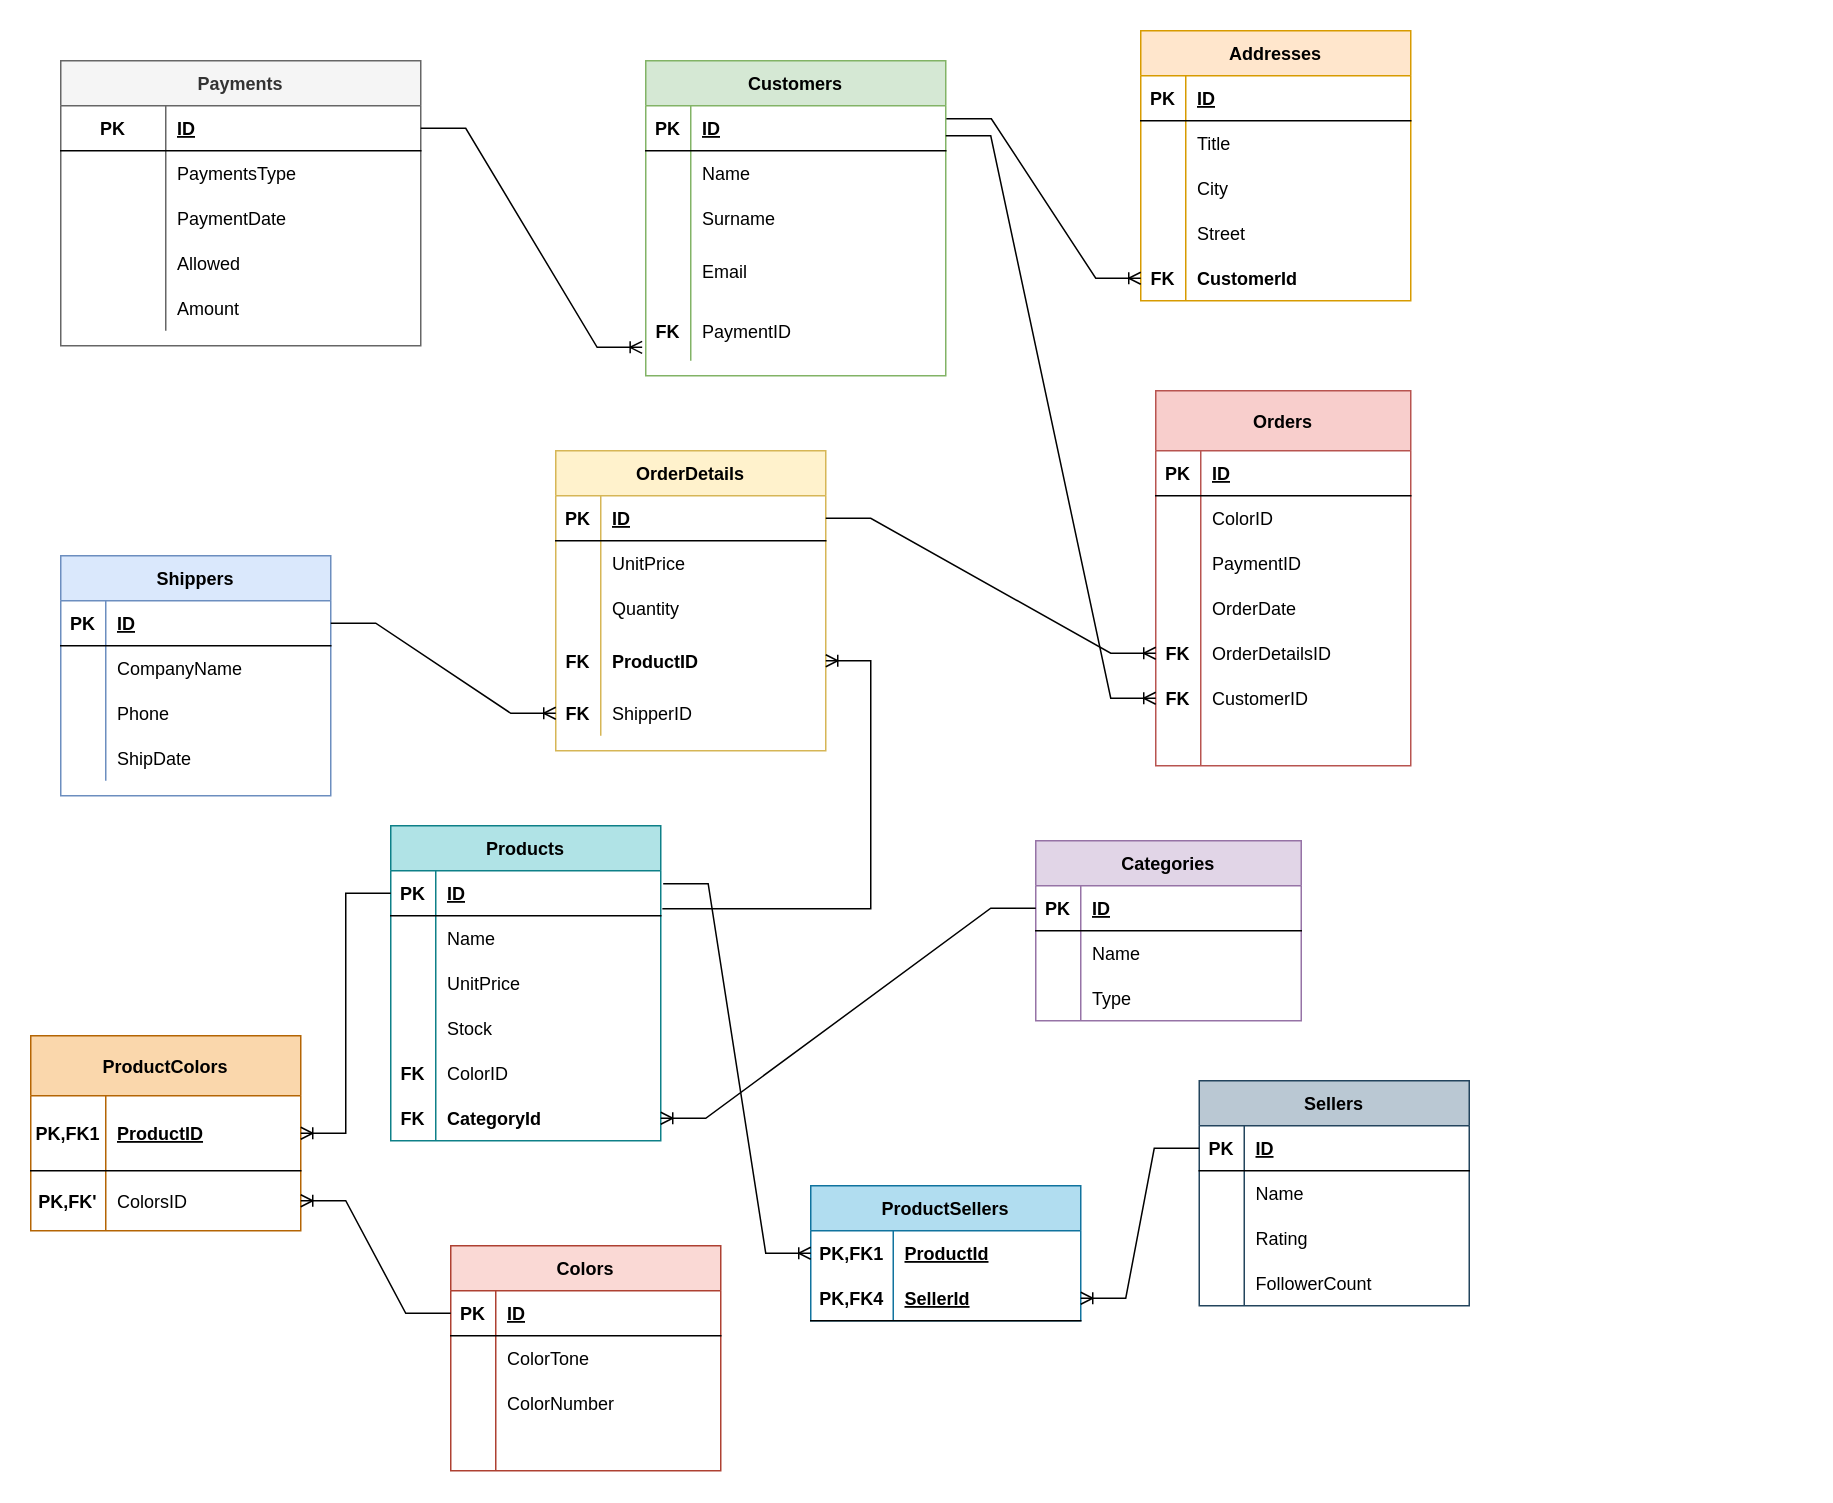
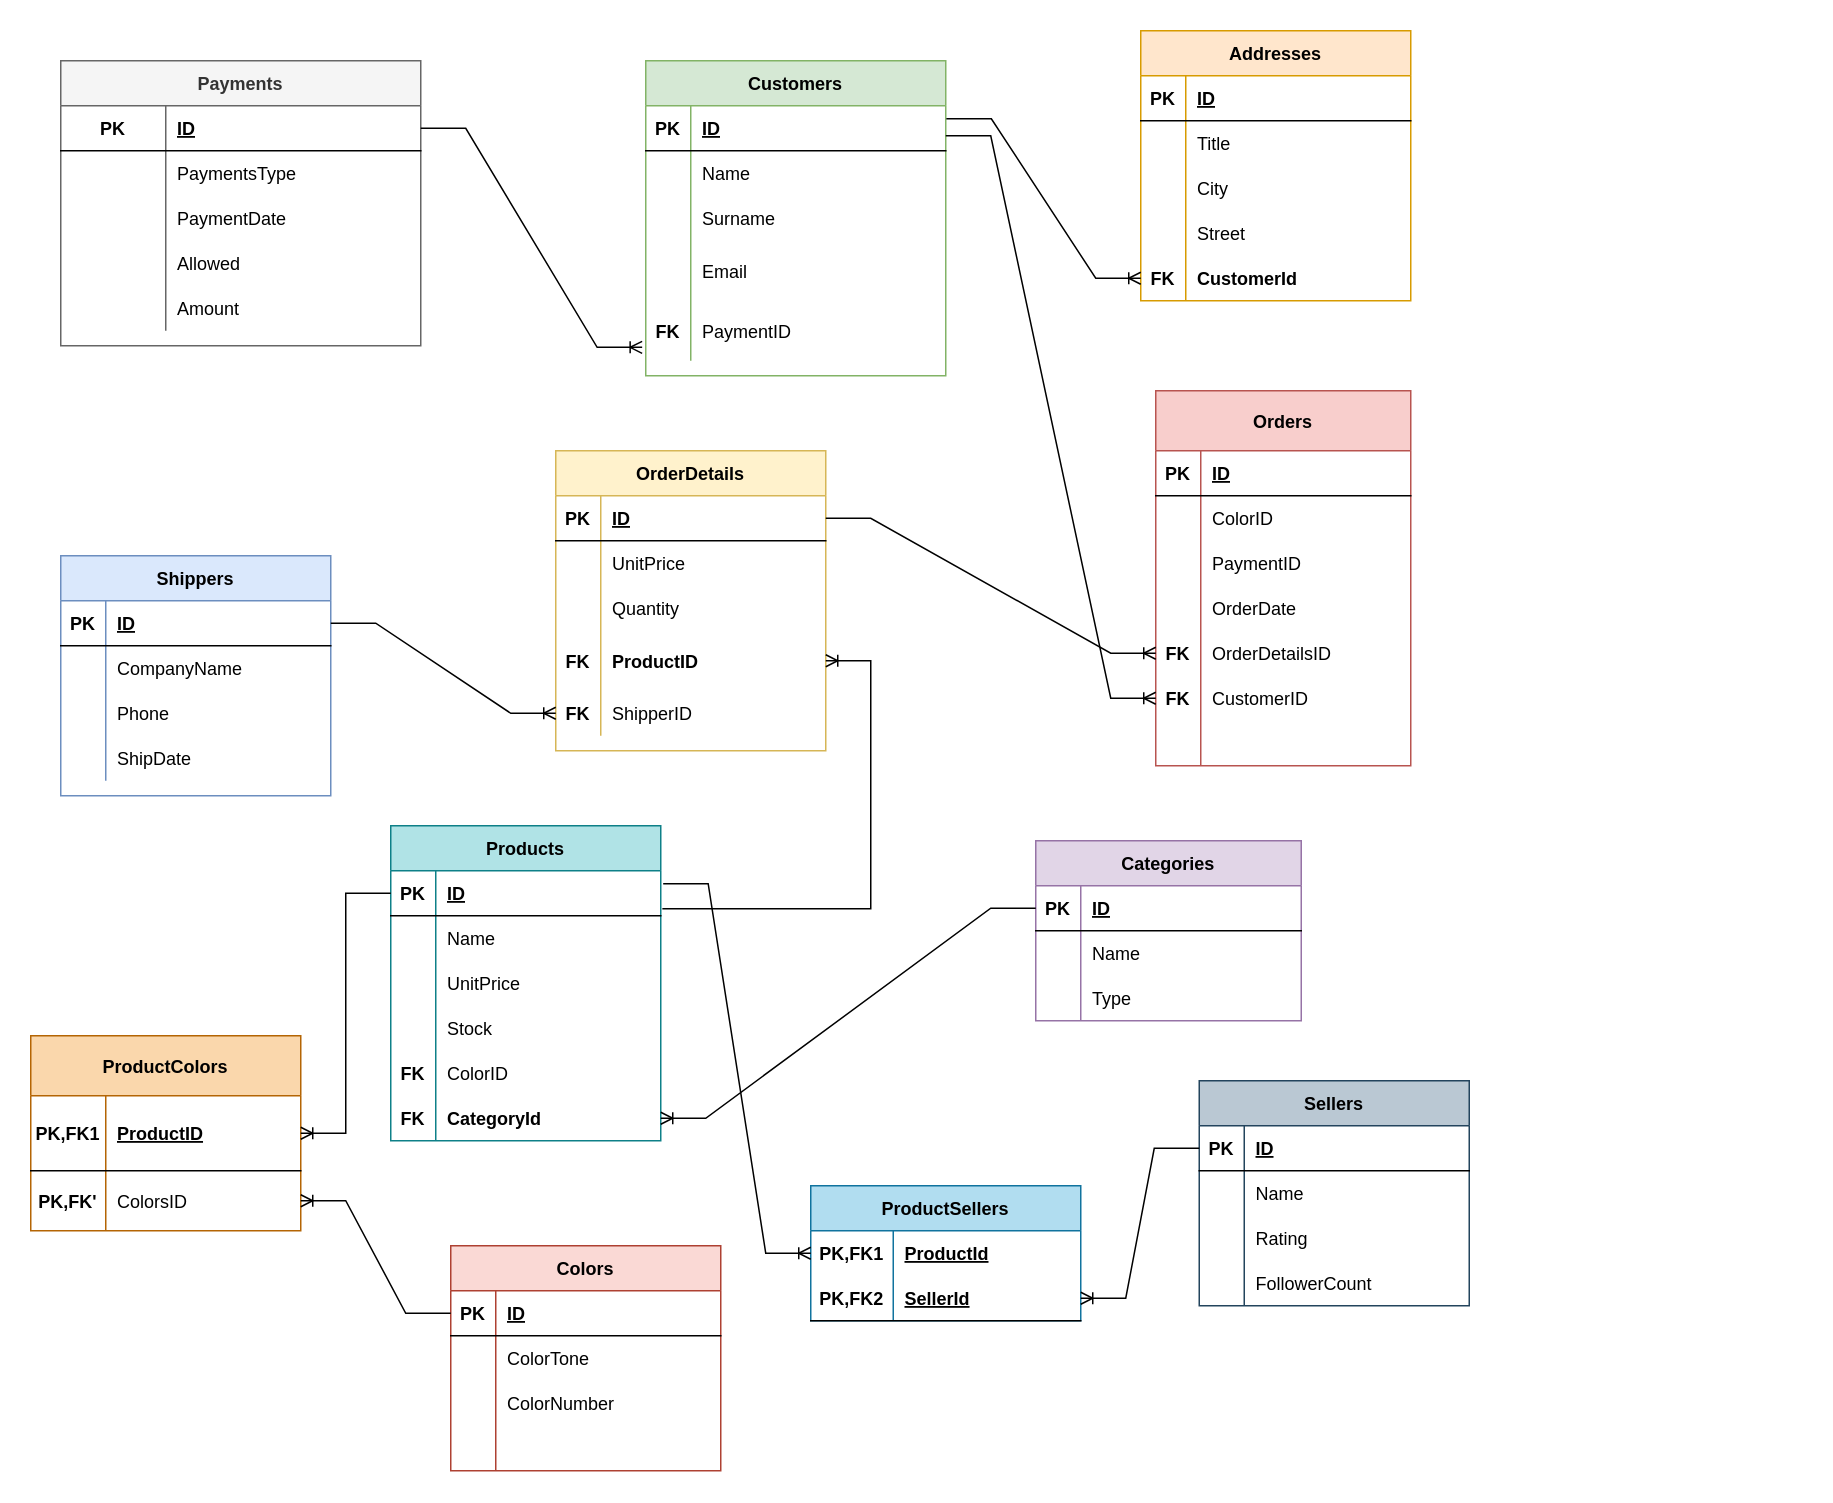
(851, 1299) -> (851, 1299)
